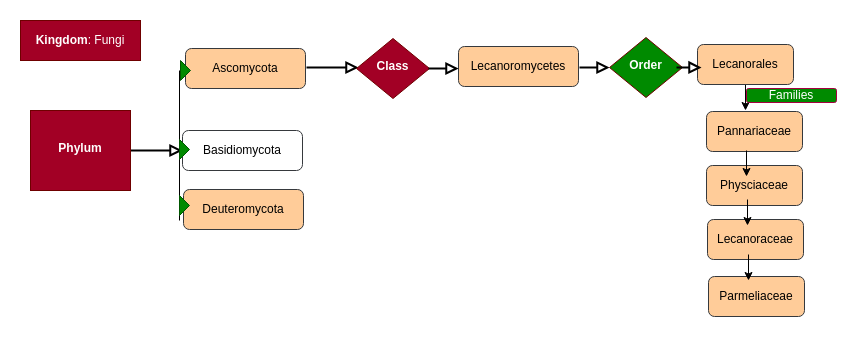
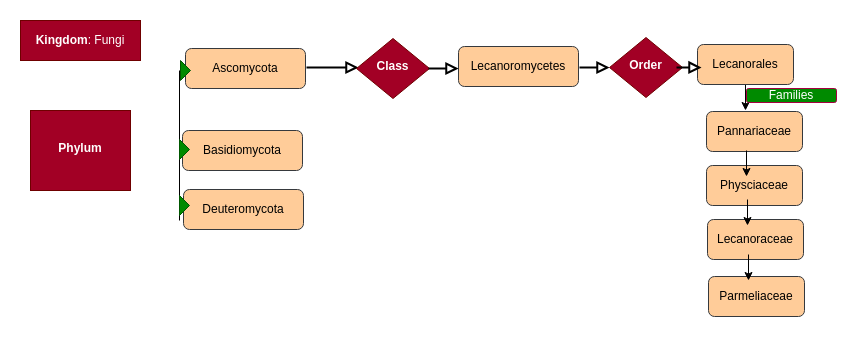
(646, 68) -> (646, 68)
(150, 151) -> none
(243, 151) -> (243, 151)
